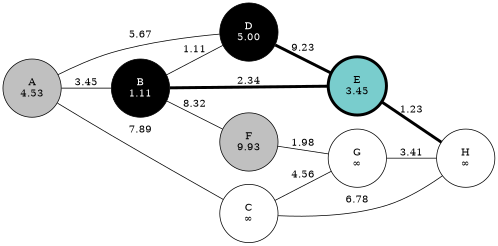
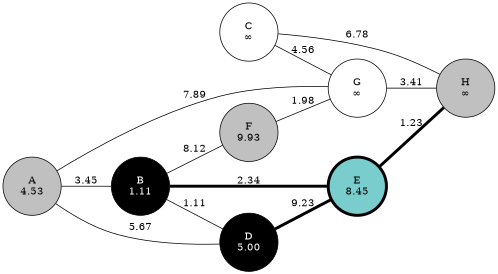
(357, 86) -> (357, 186)
(195, 104) -> (195, 149)
(140, 152) -> (186, 107)
(466, 158) -> (466, 88)
